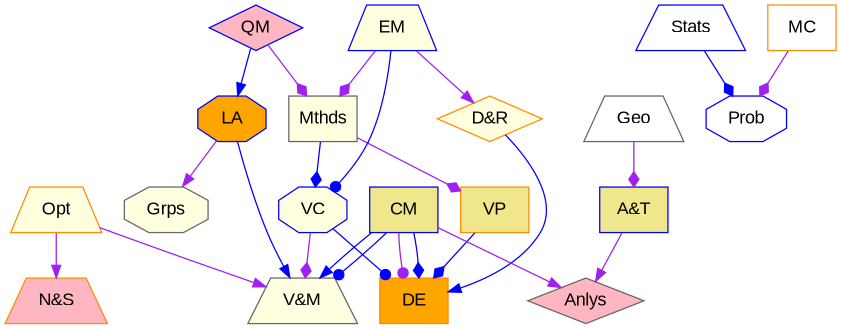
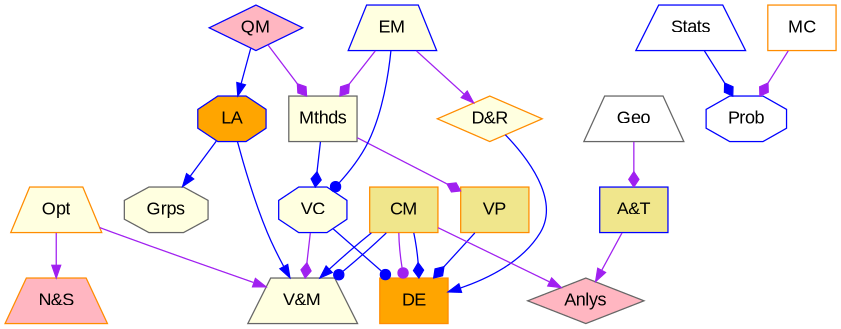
(203, 159) -> (203, 159)
(404, 210) -> (404, 210)
